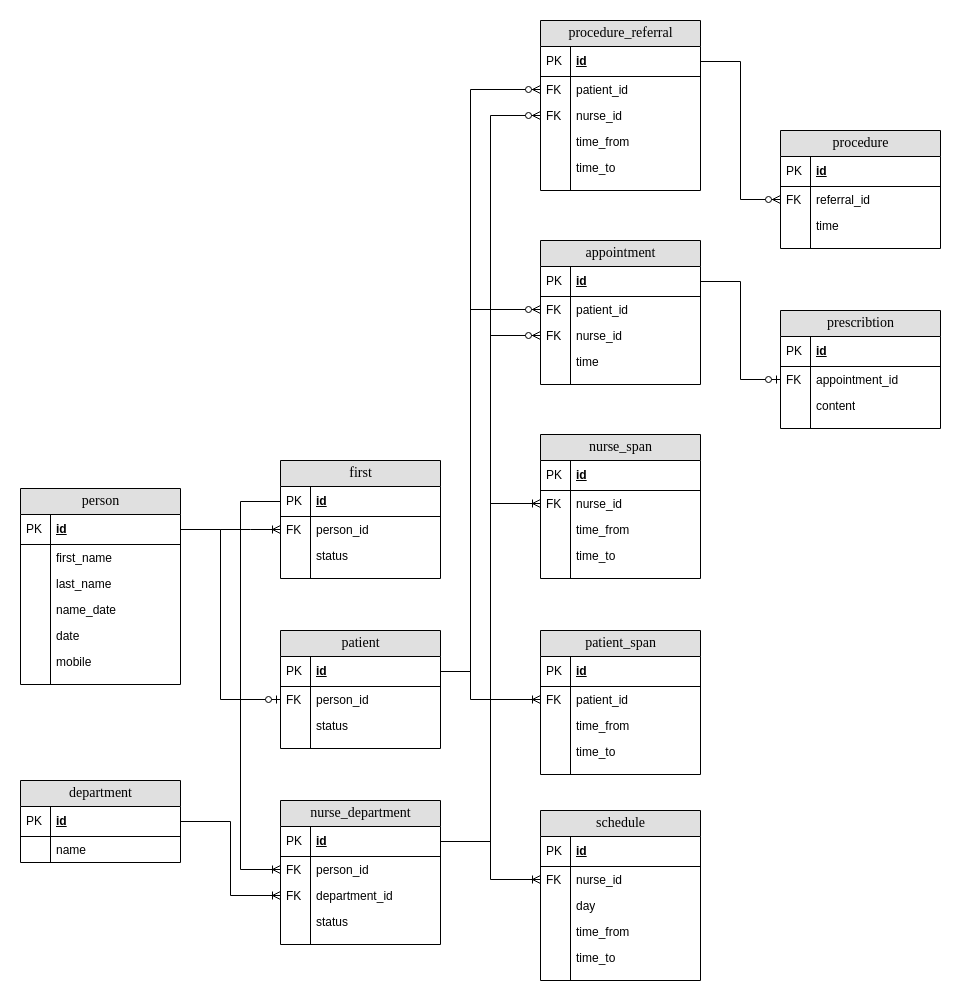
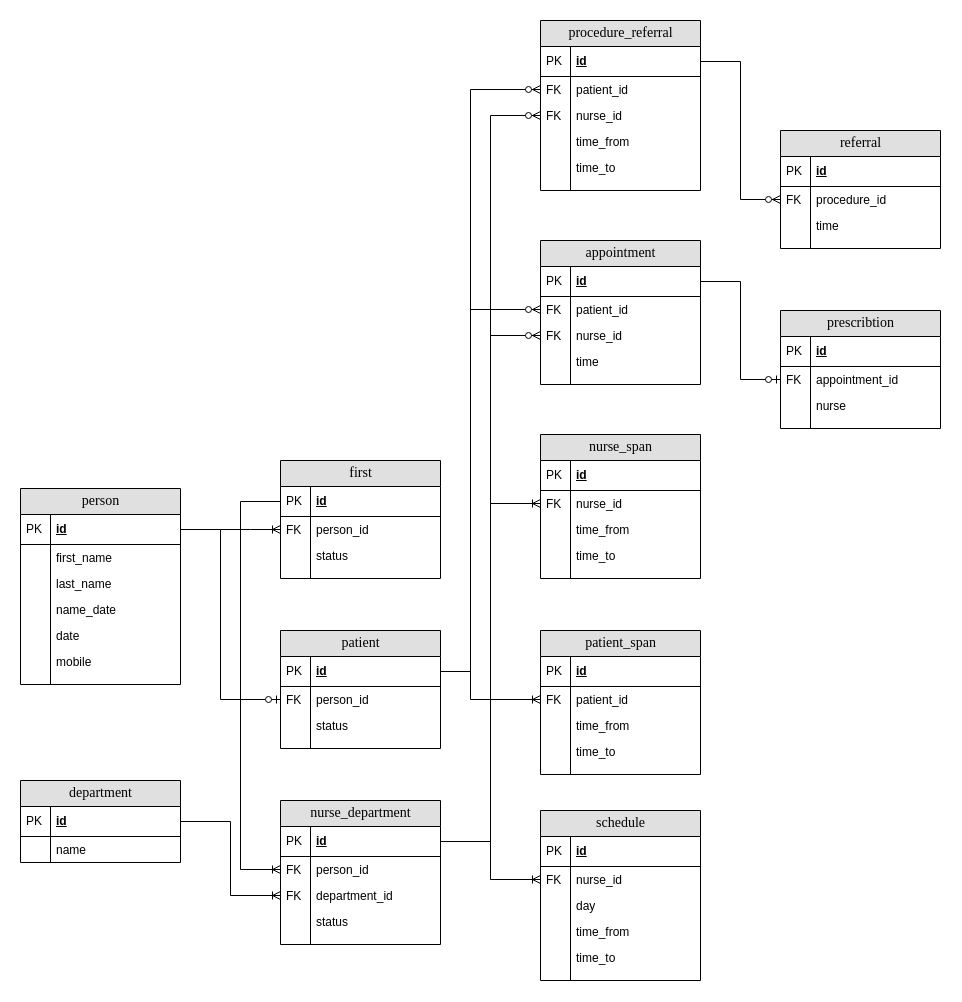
(861, 144) -> (861, 144)
(850, 201) -> (855, 201)
(840, 407) -> (833, 407)
